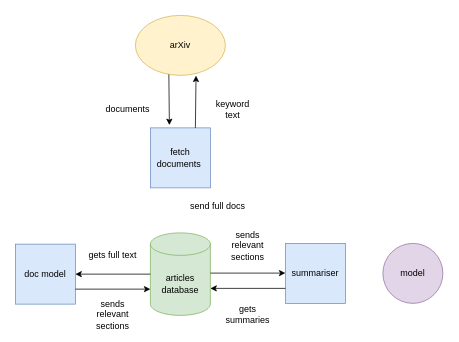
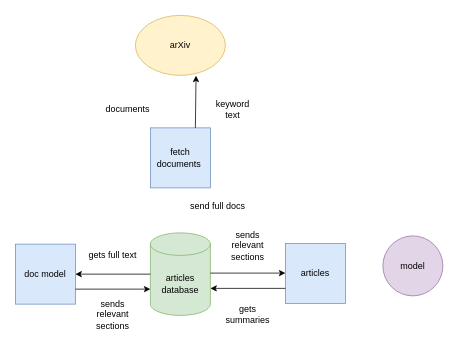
(169, 111) -> none
(315, 273) -> (315, 273)
(413, 273) -> (413, 266)
